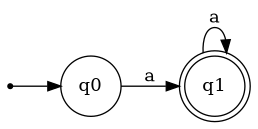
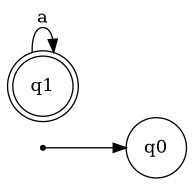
(143, 86) -> none
